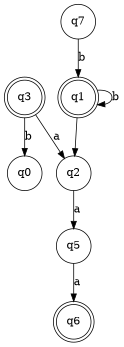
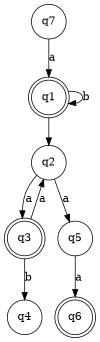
(82, 58) -> (52, 58)
(25, 173) -> (25, 317)
none -> (26, 192)
